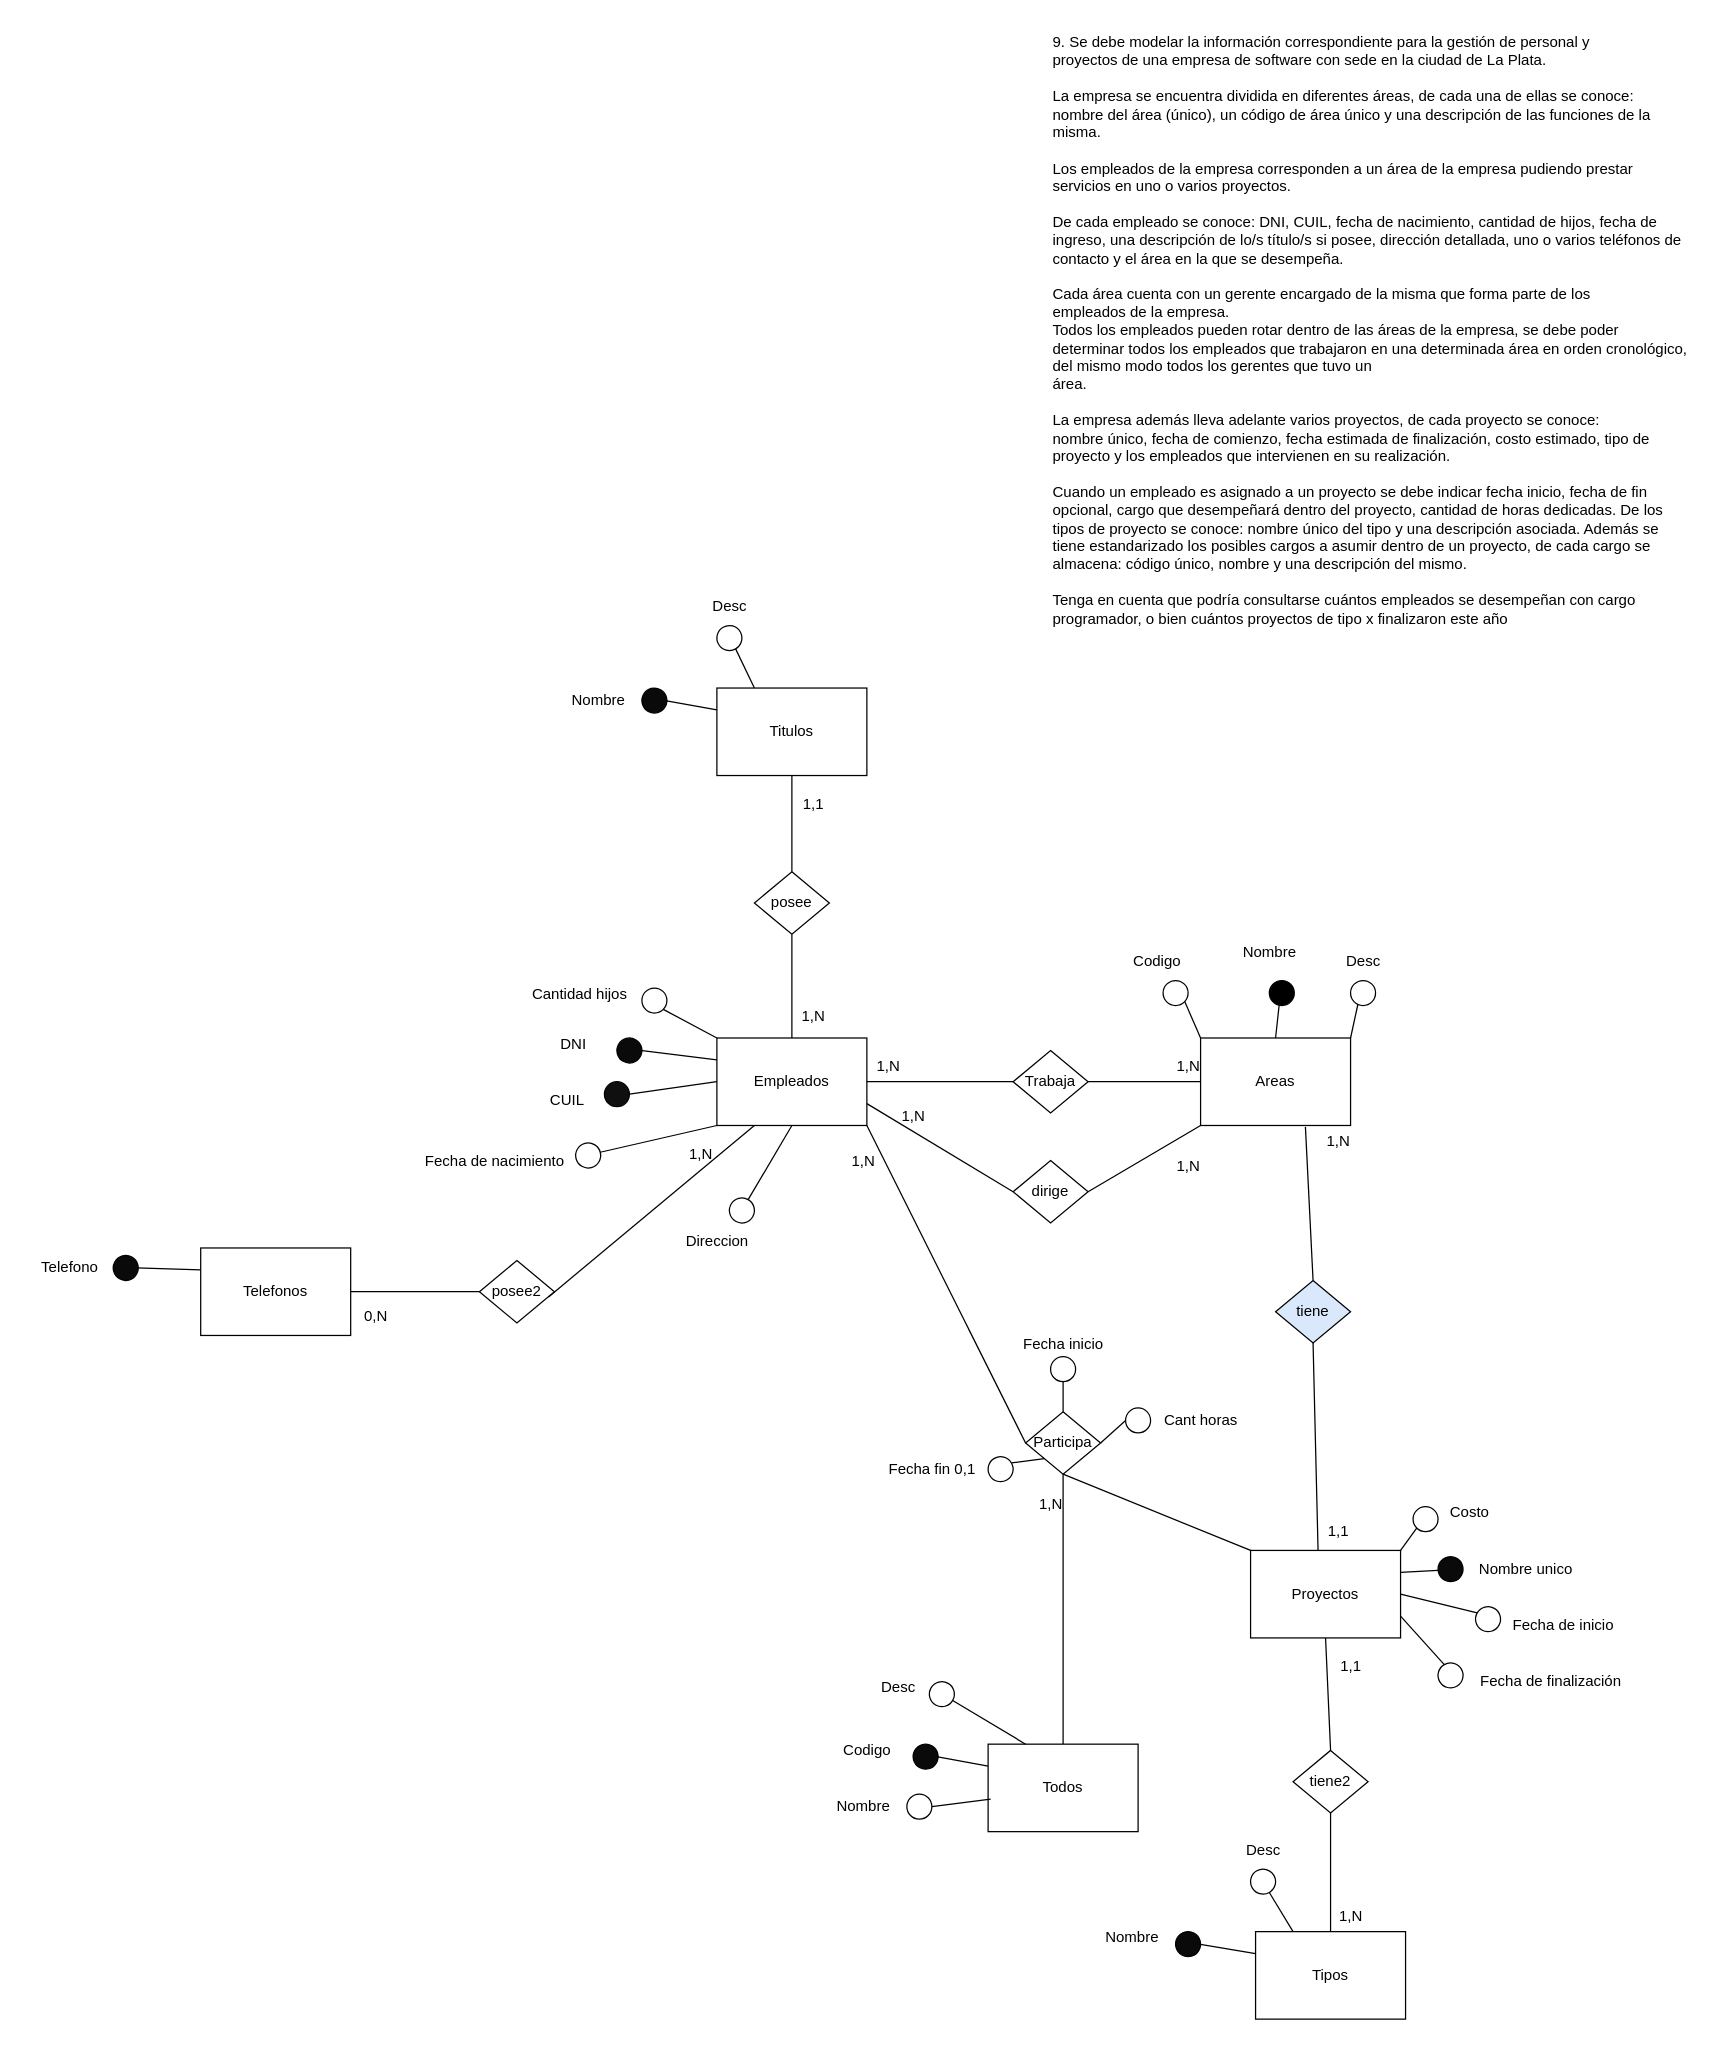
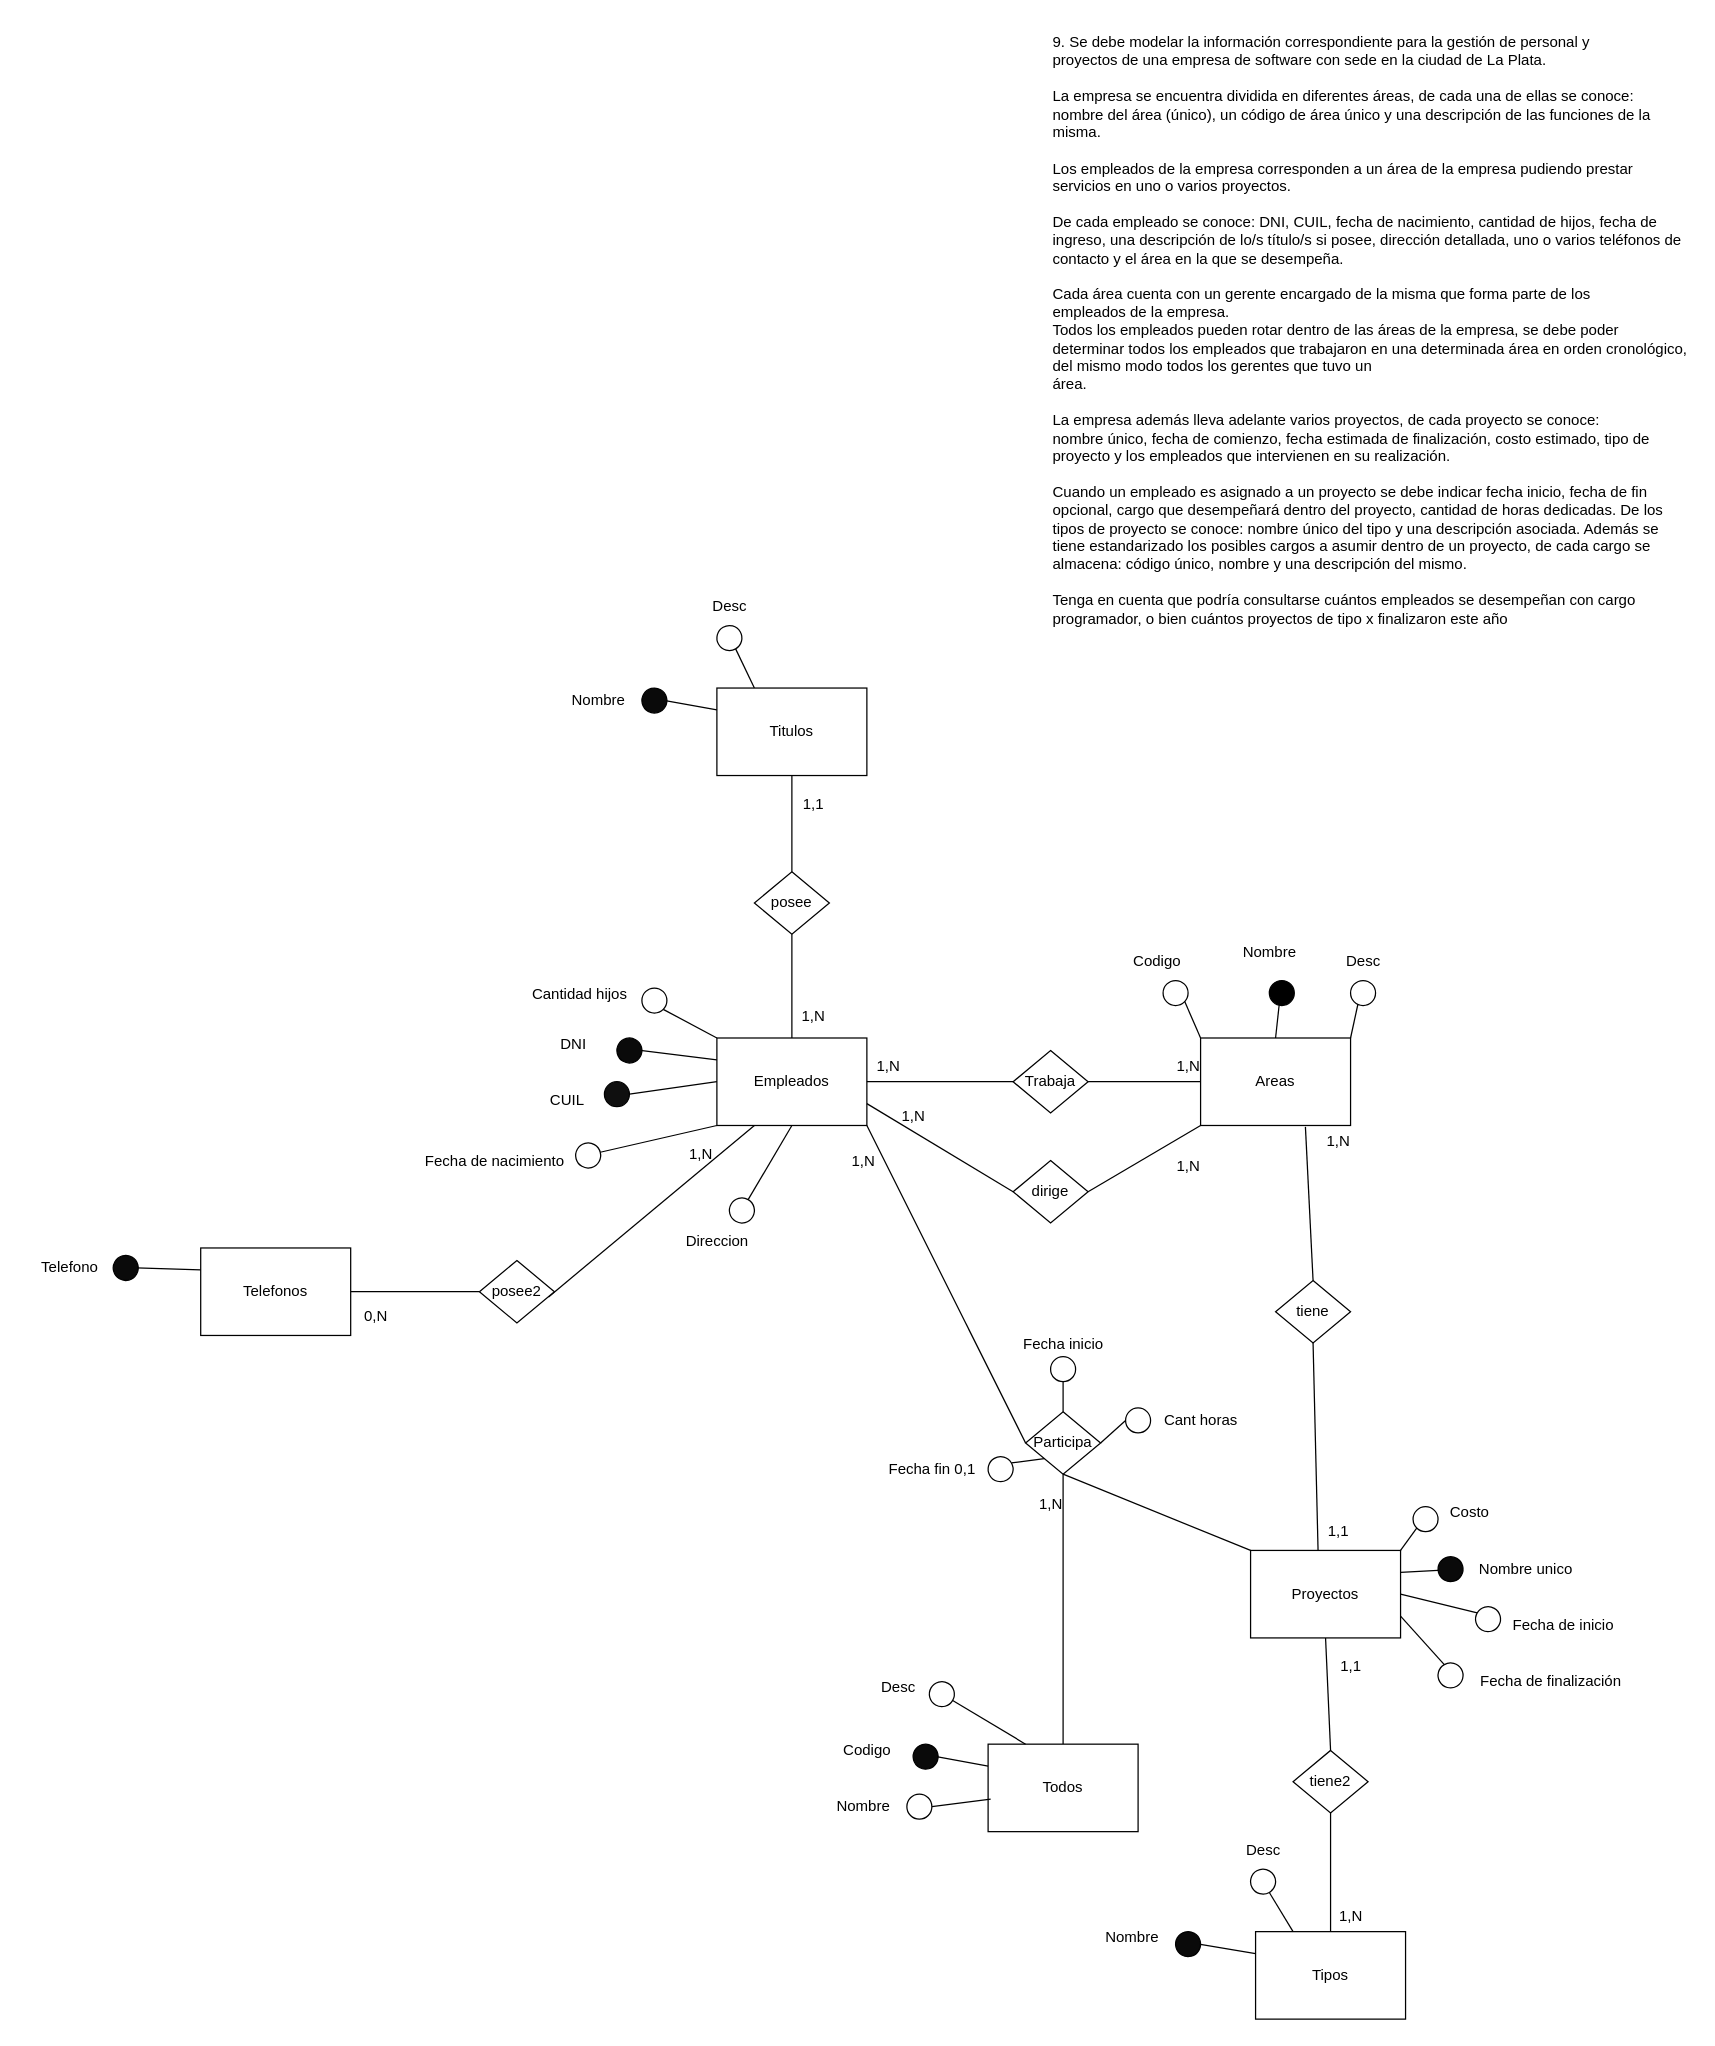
(1313, 1312) -> (1313, 1312)
